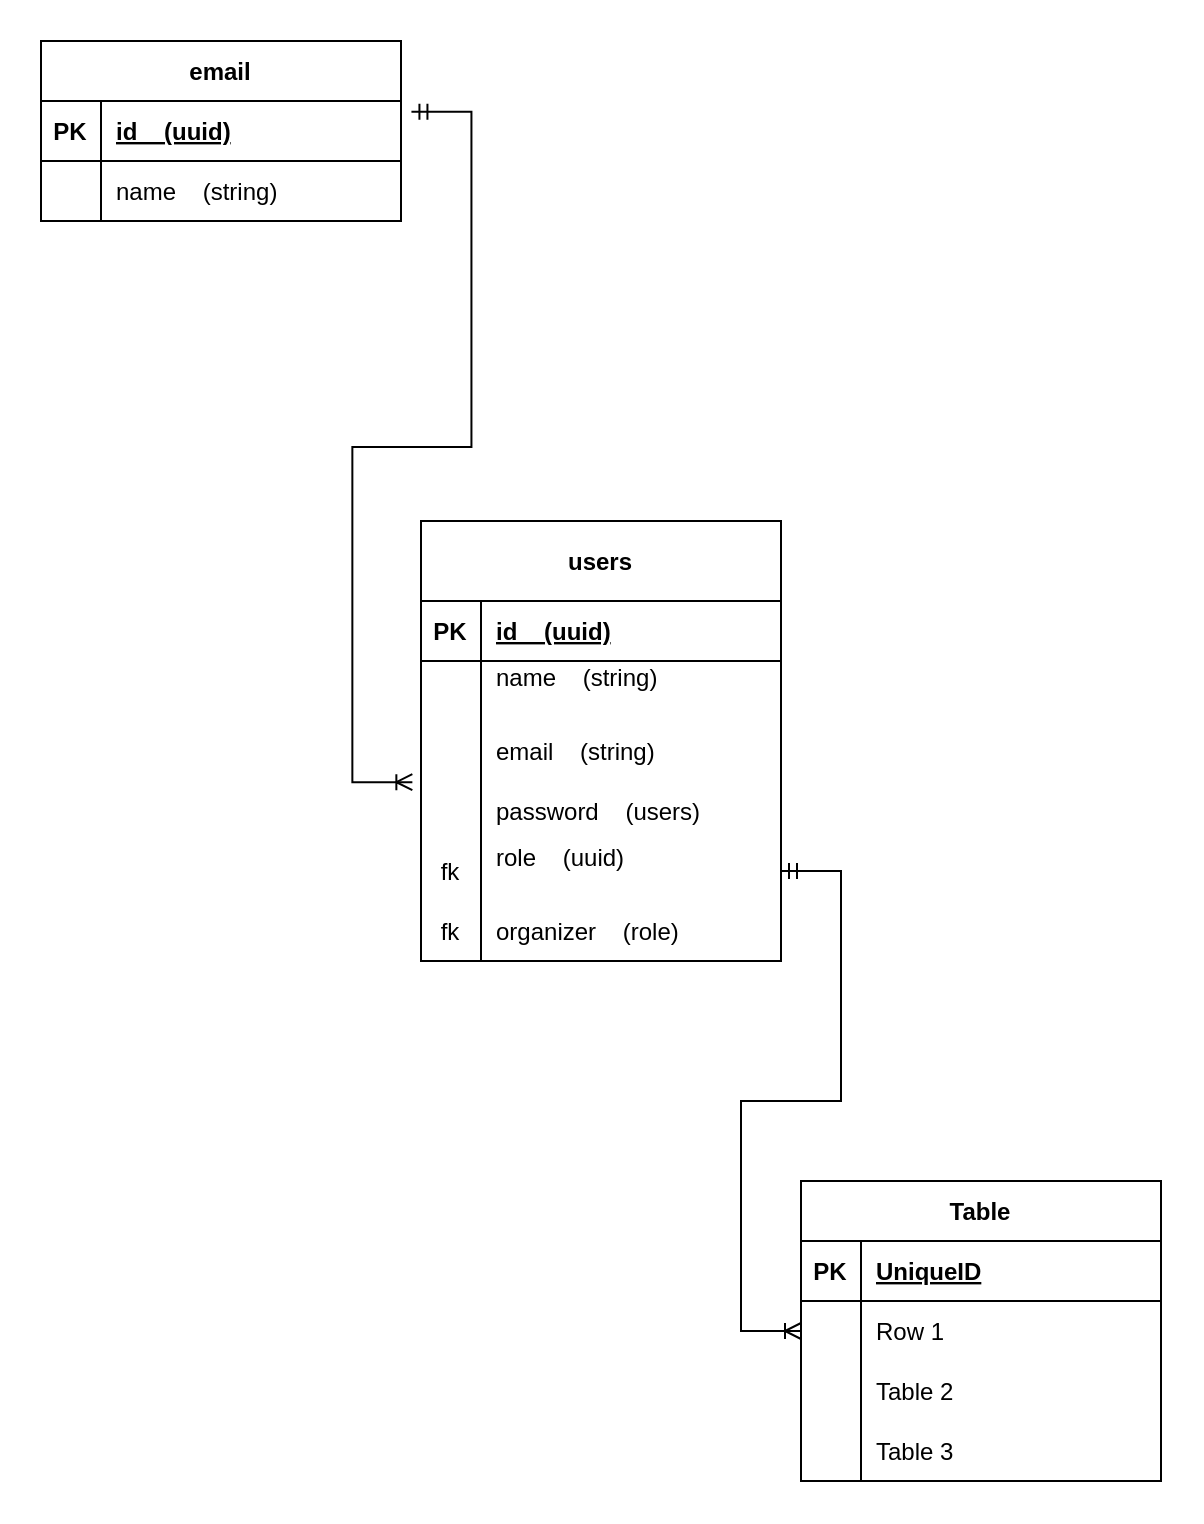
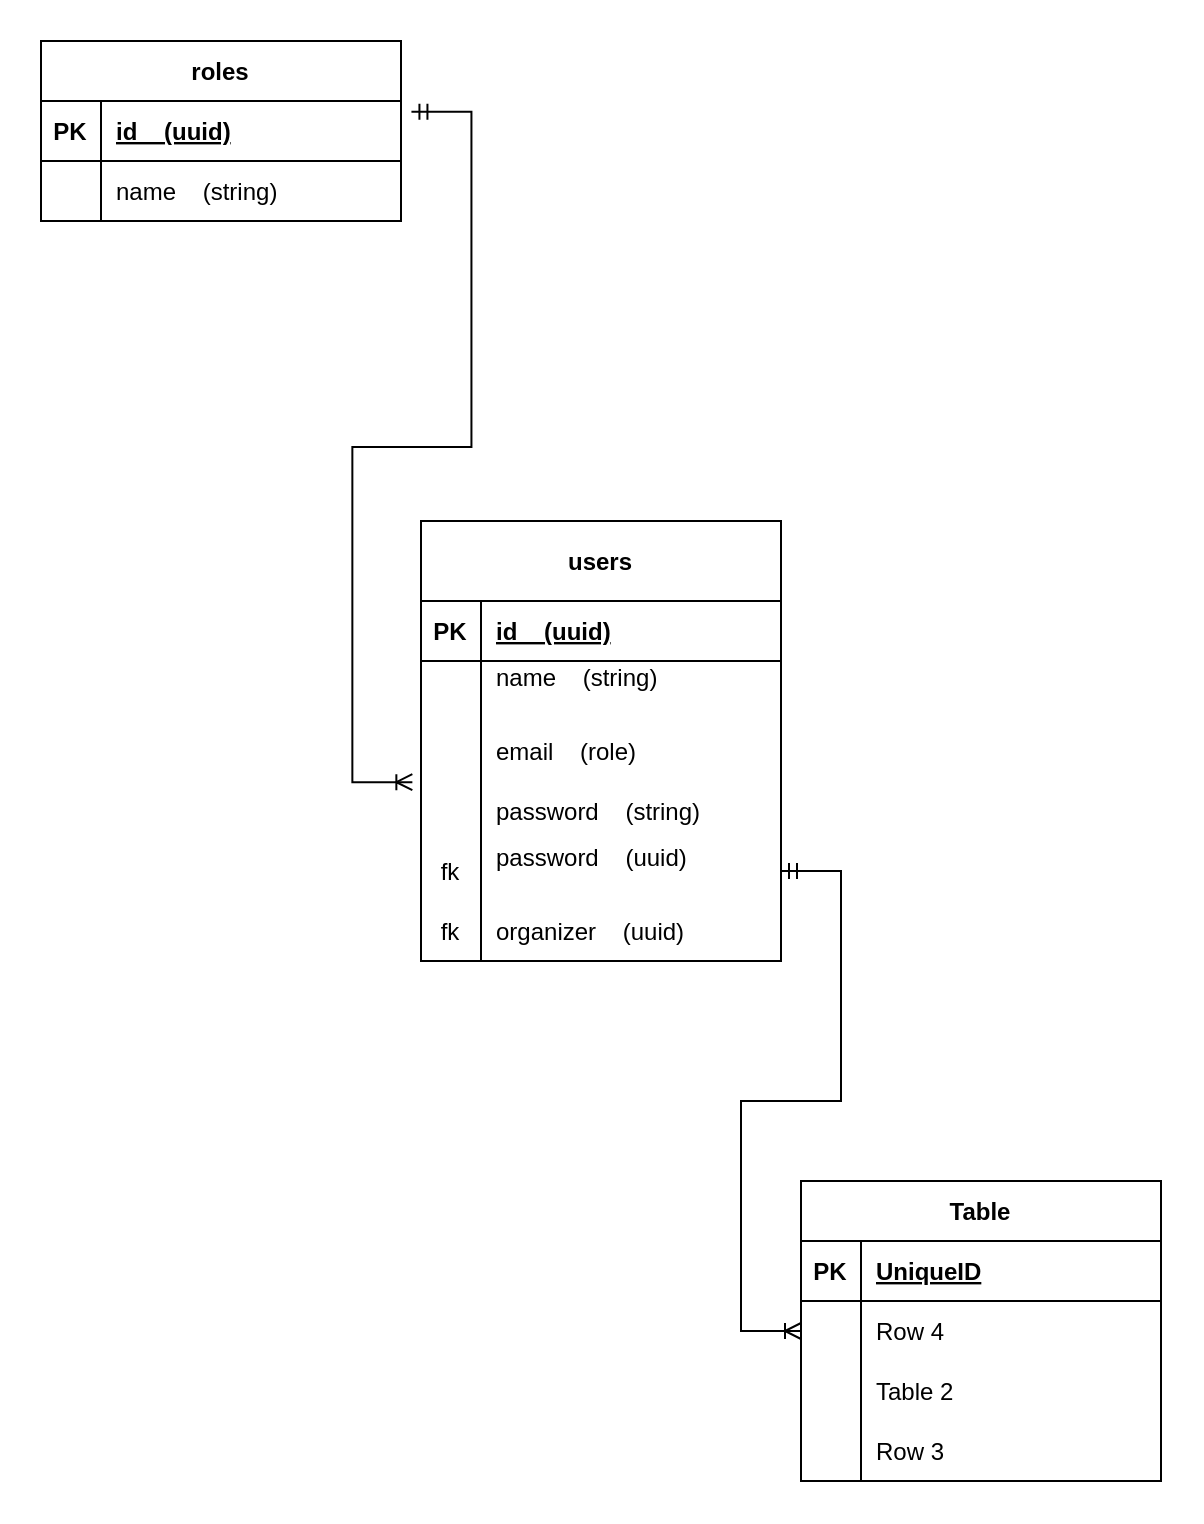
(220, 72) -> (220, 72)
(601, 752) -> (587, 752)
(624, 812) -> (627, 812)
(584, 858) -> (614, 858)
(617, 932) -> (617, 932)
(906, 1332) -> (906, 1332)
(917, 1452) -> (906, 1452)
